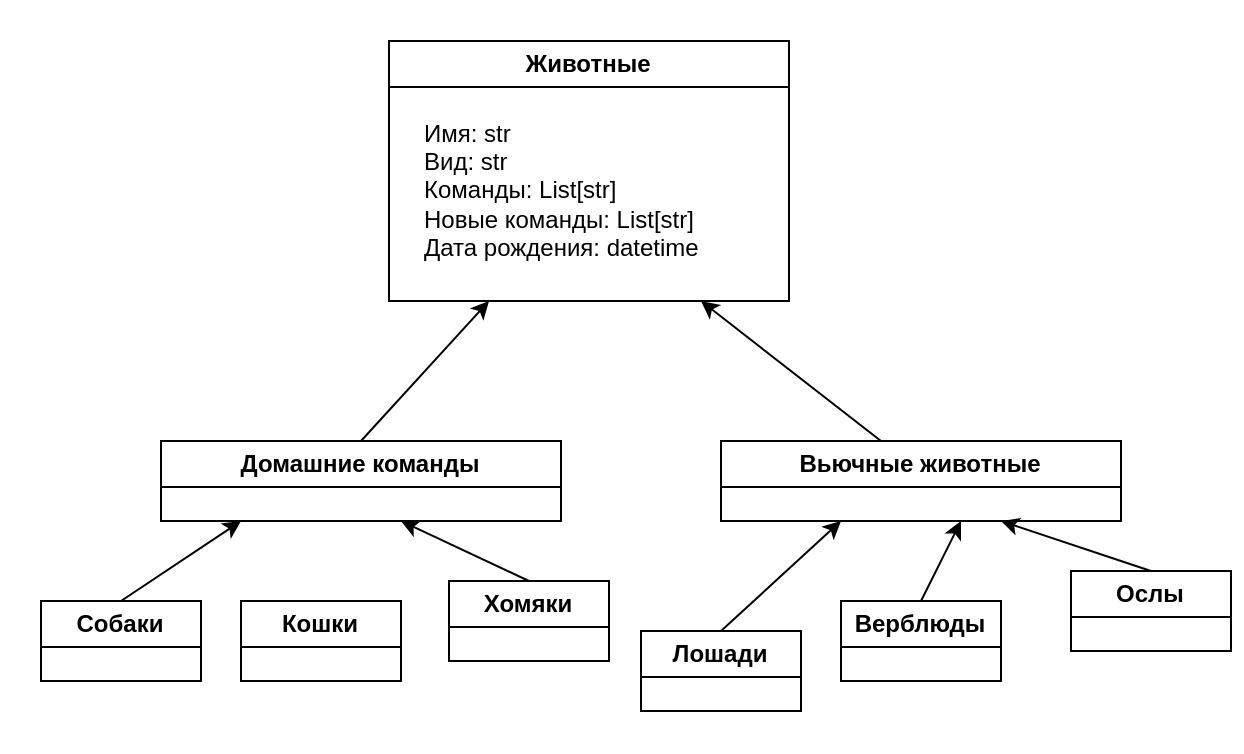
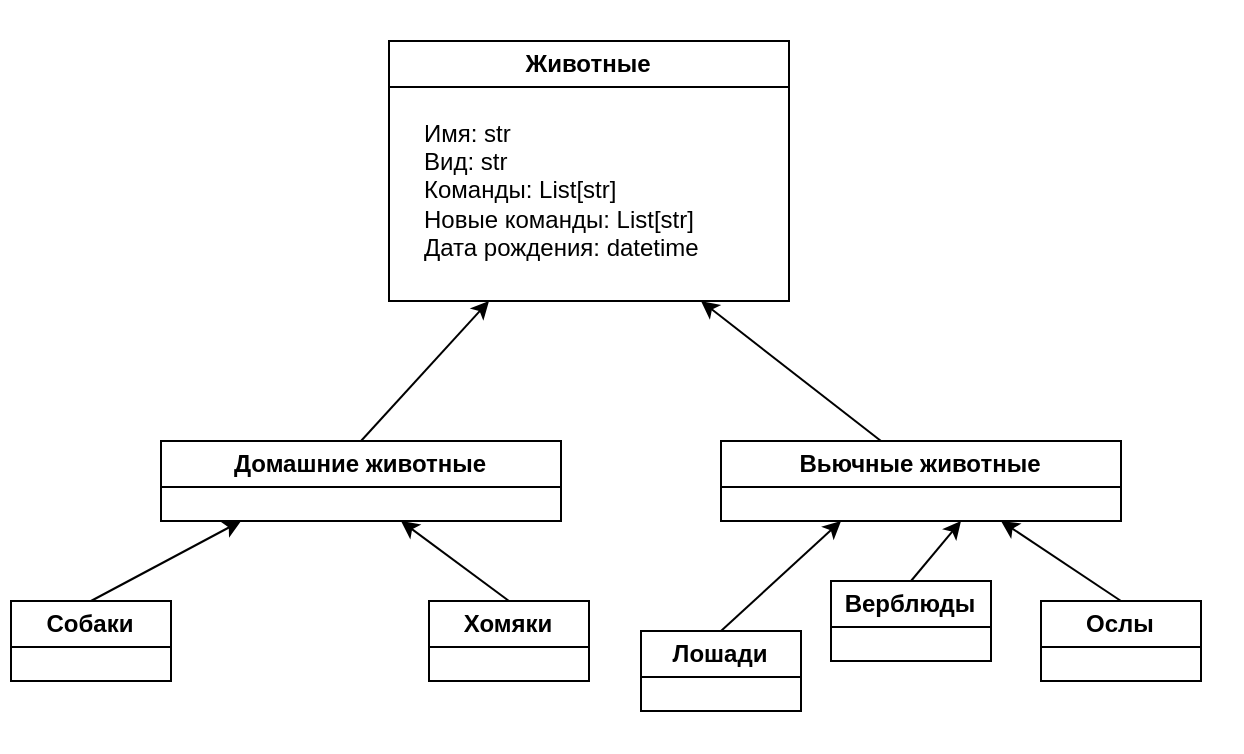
(361, 465) -> (361, 465)
(1151, 611) -> (1121, 641)
(529, 621) -> (509, 641)
(121, 641) -> (91, 641)
(321, 641) -> none
(921, 641) -> (911, 621)
